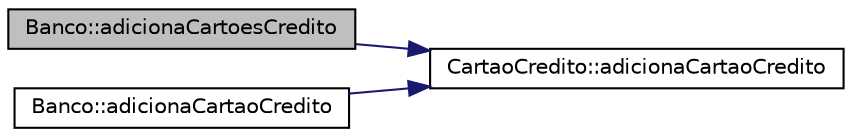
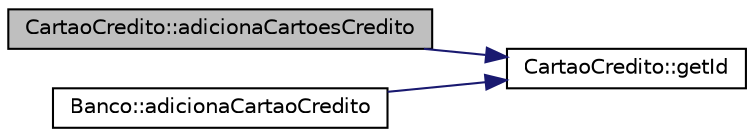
(182, 29) -> (220, 29)
(637, 69) -> (626, 69)
